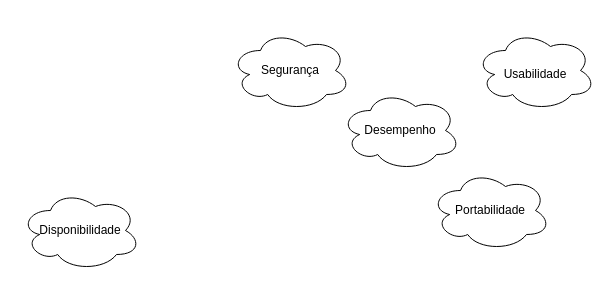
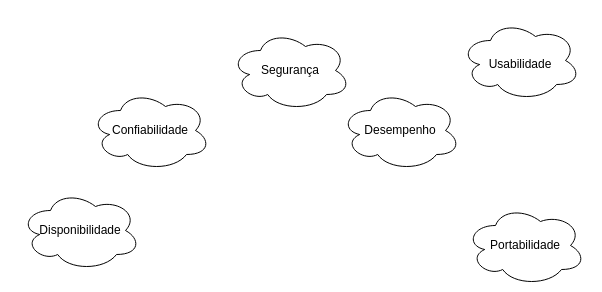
(536, 71) -> (521, 61)
none -> (151, 131)
(491, 211) -> (526, 246)
